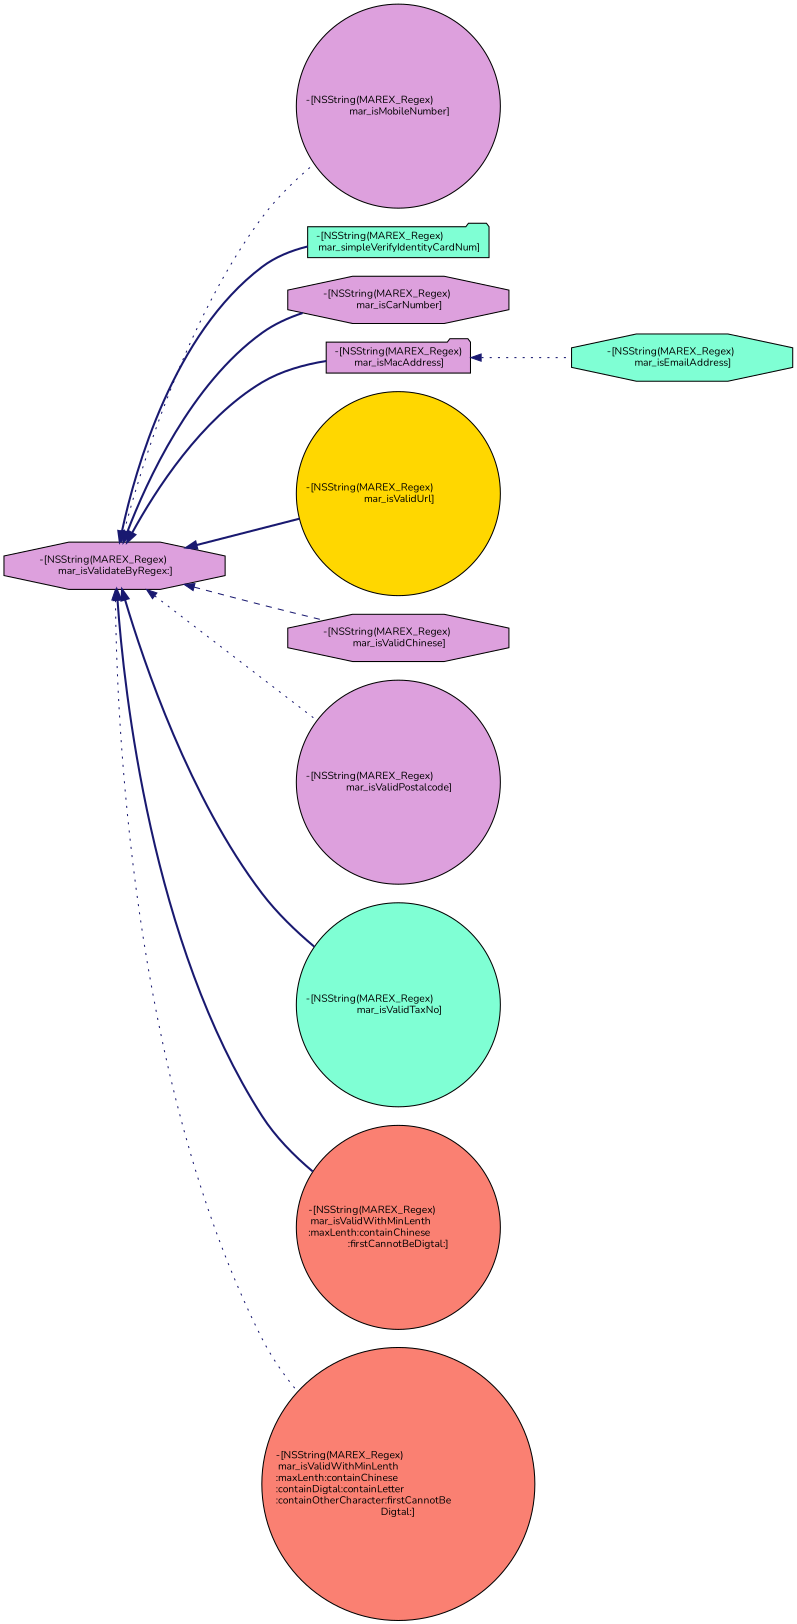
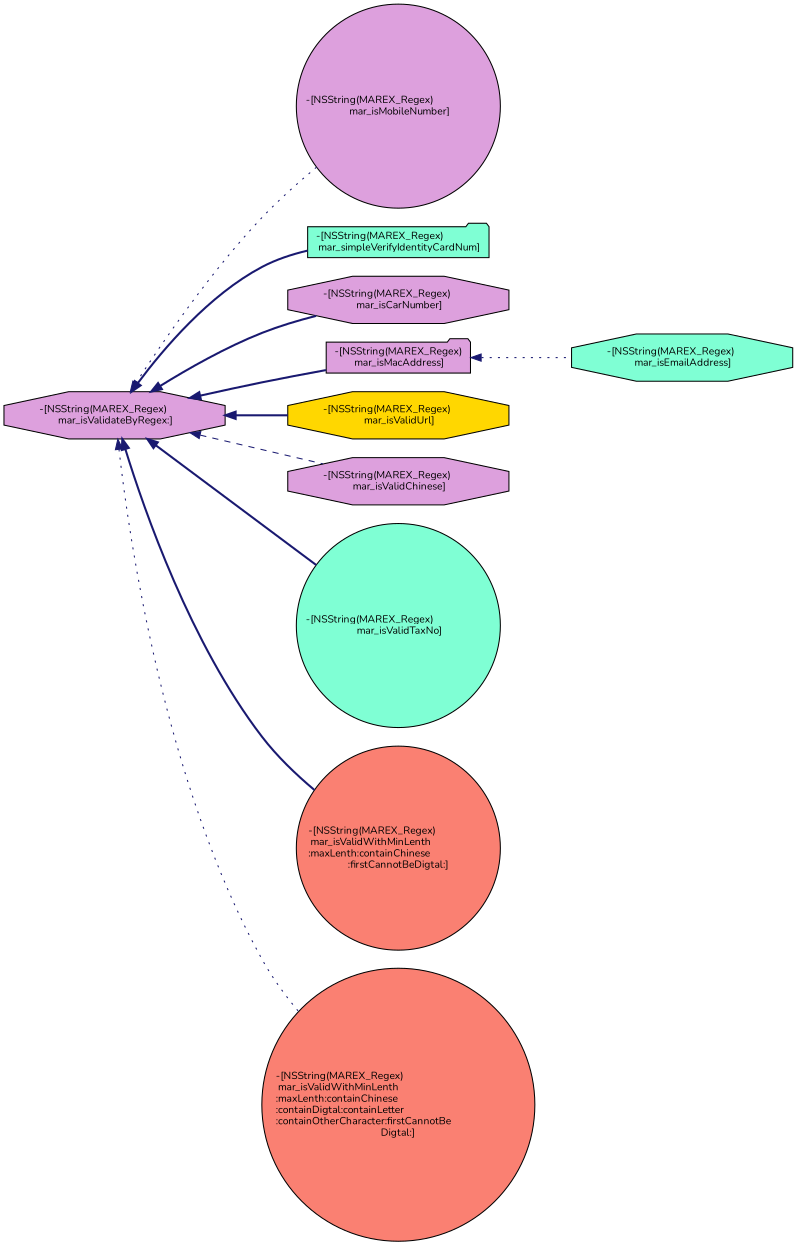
(398, 494) -> (398, 415)
(398, 782) -> none
